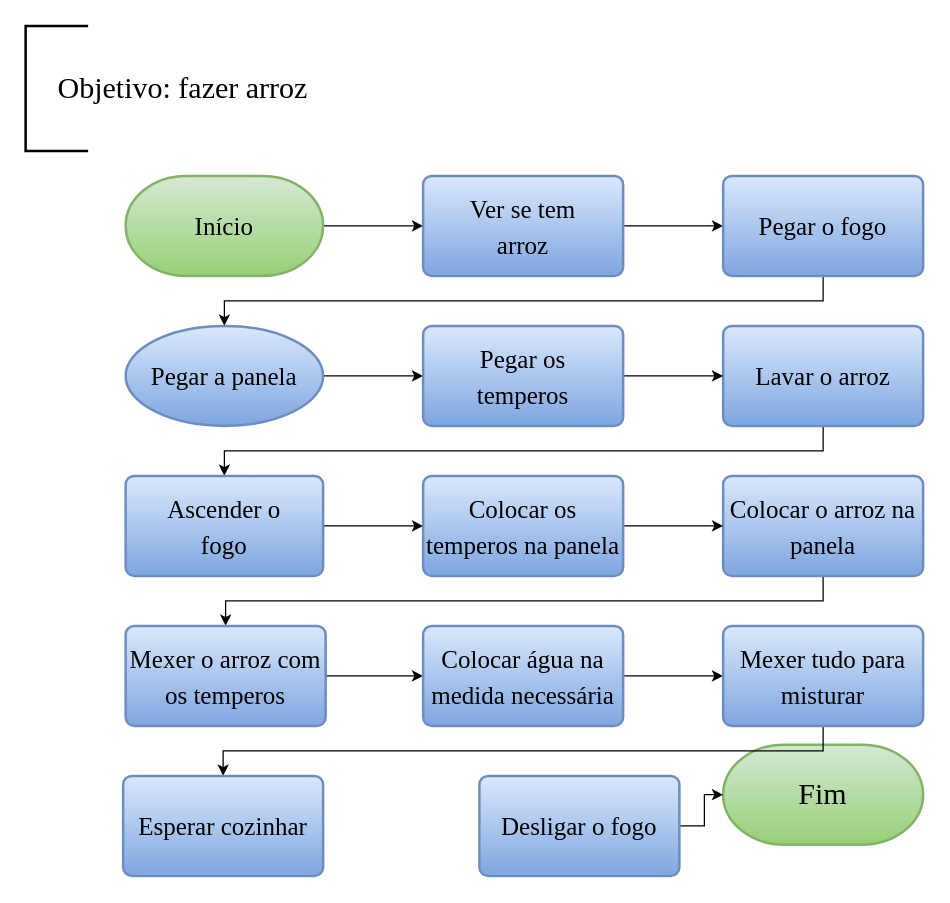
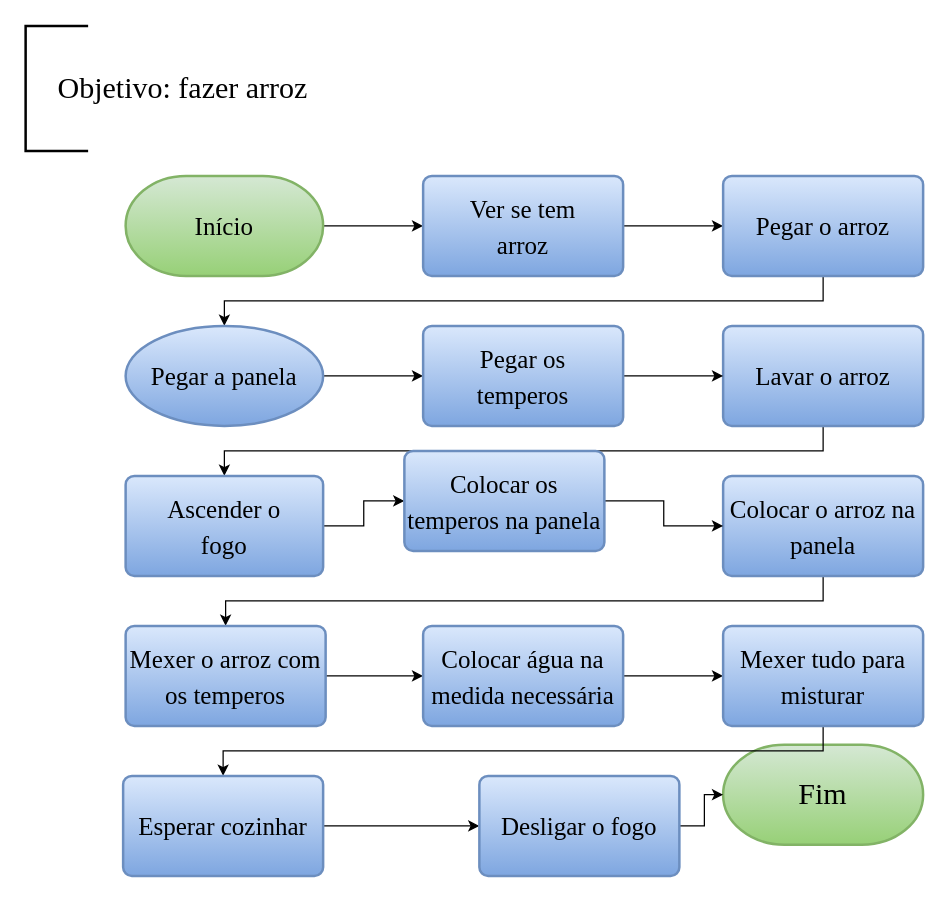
(823, 226) -> (823, 226)
(523, 526) -> (504, 501)
none -> (397, 826)
